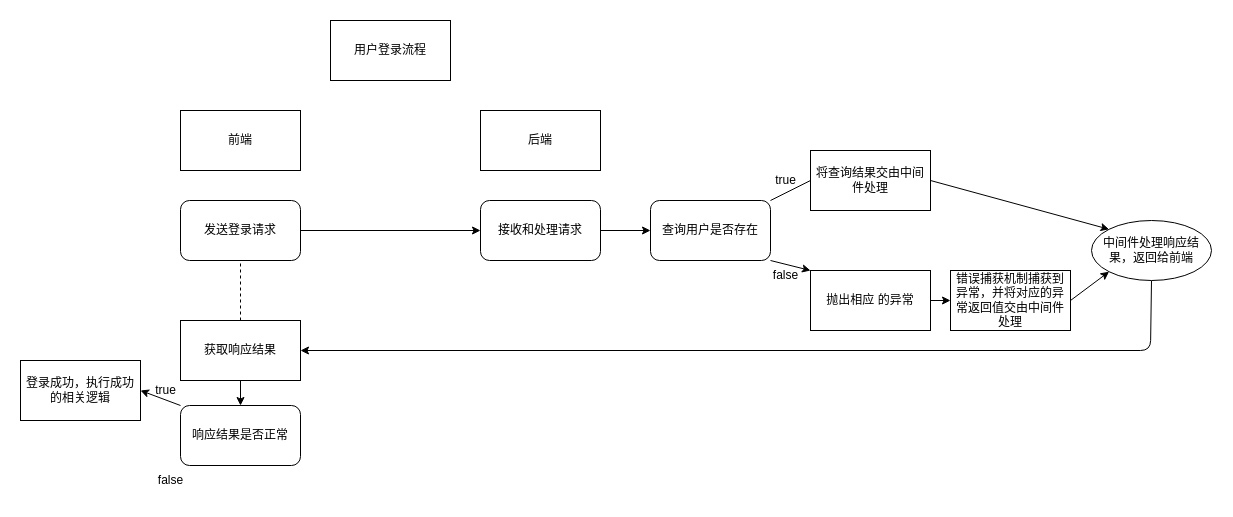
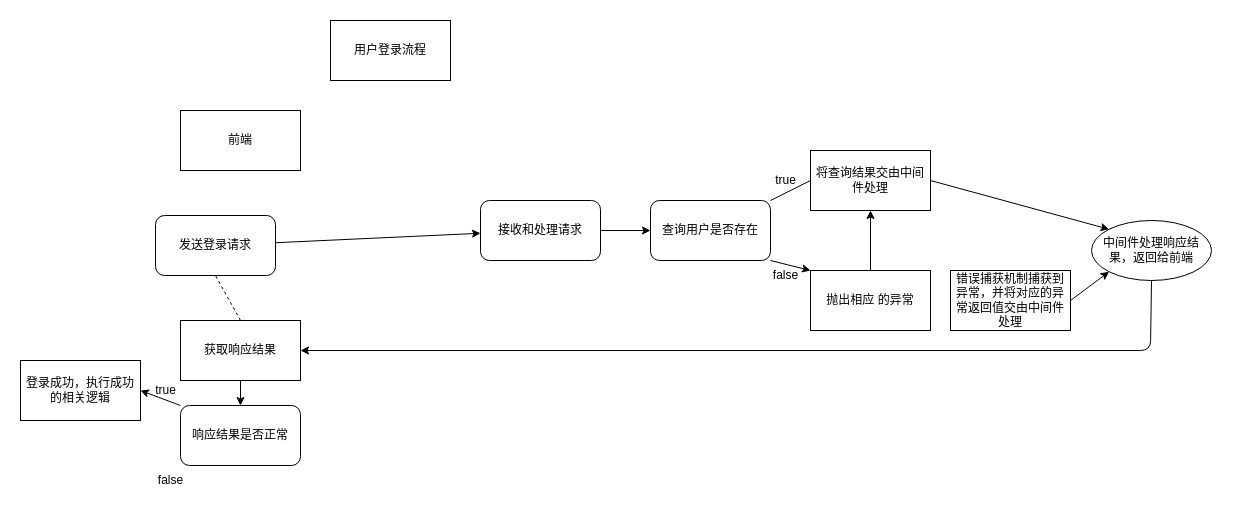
(541, 141) -> none
(241, 231) -> (216, 246)
(937, 301) -> (871, 244)
